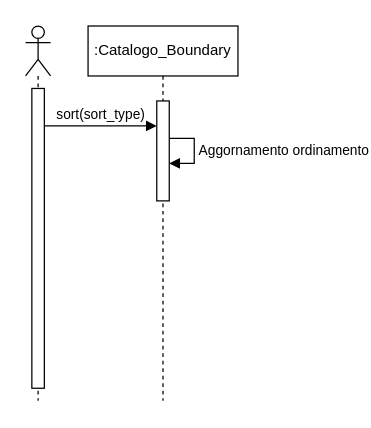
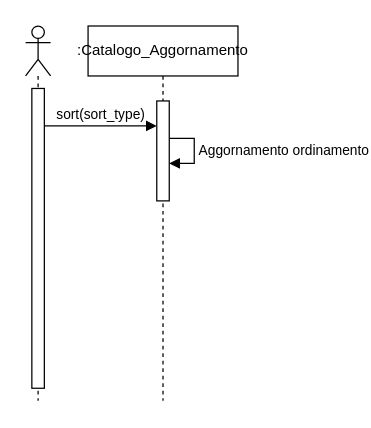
(163, 51) -> (163, 51)
